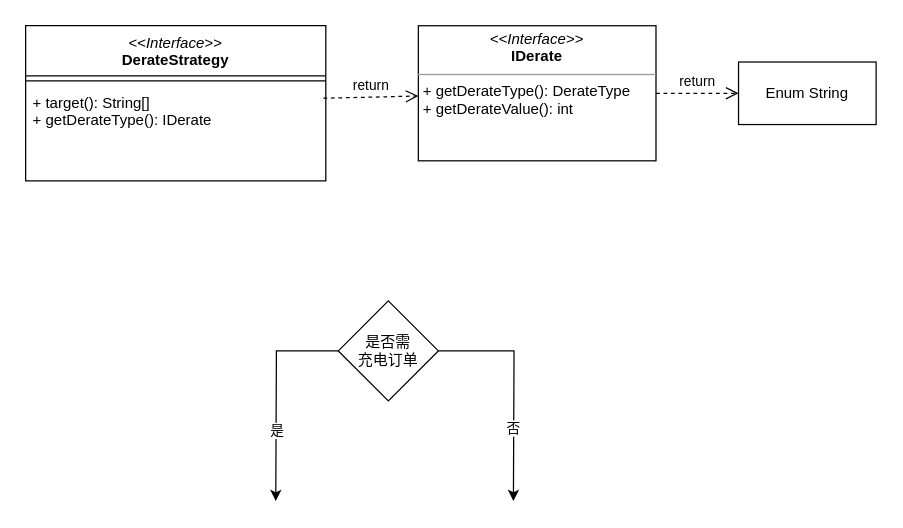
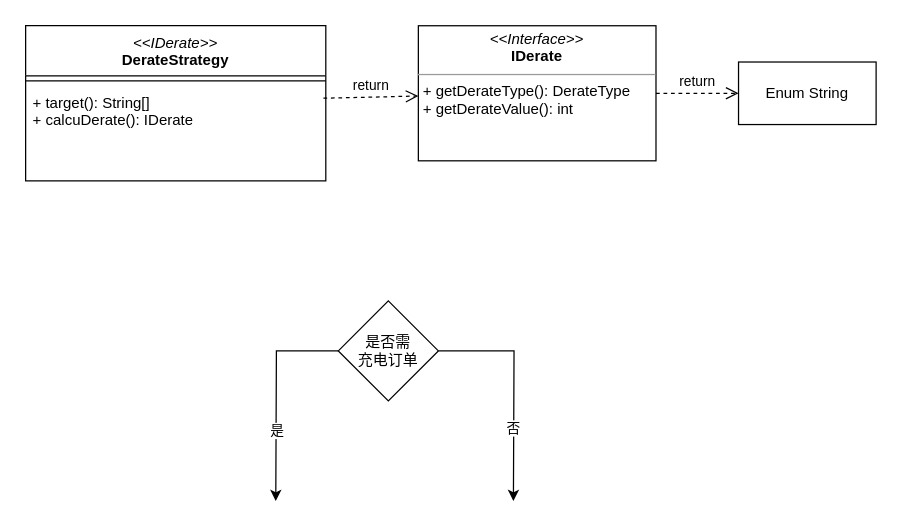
(176, 52) -> (176, 52)
(136, 112) -> (126, 112)
